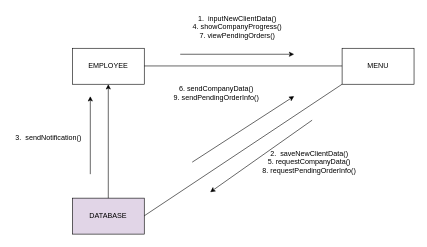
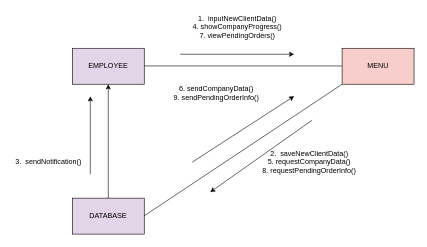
(108, 66) -> (108, 66)
(378, 66) -> (378, 66)
(48, 138) -> (48, 162)
